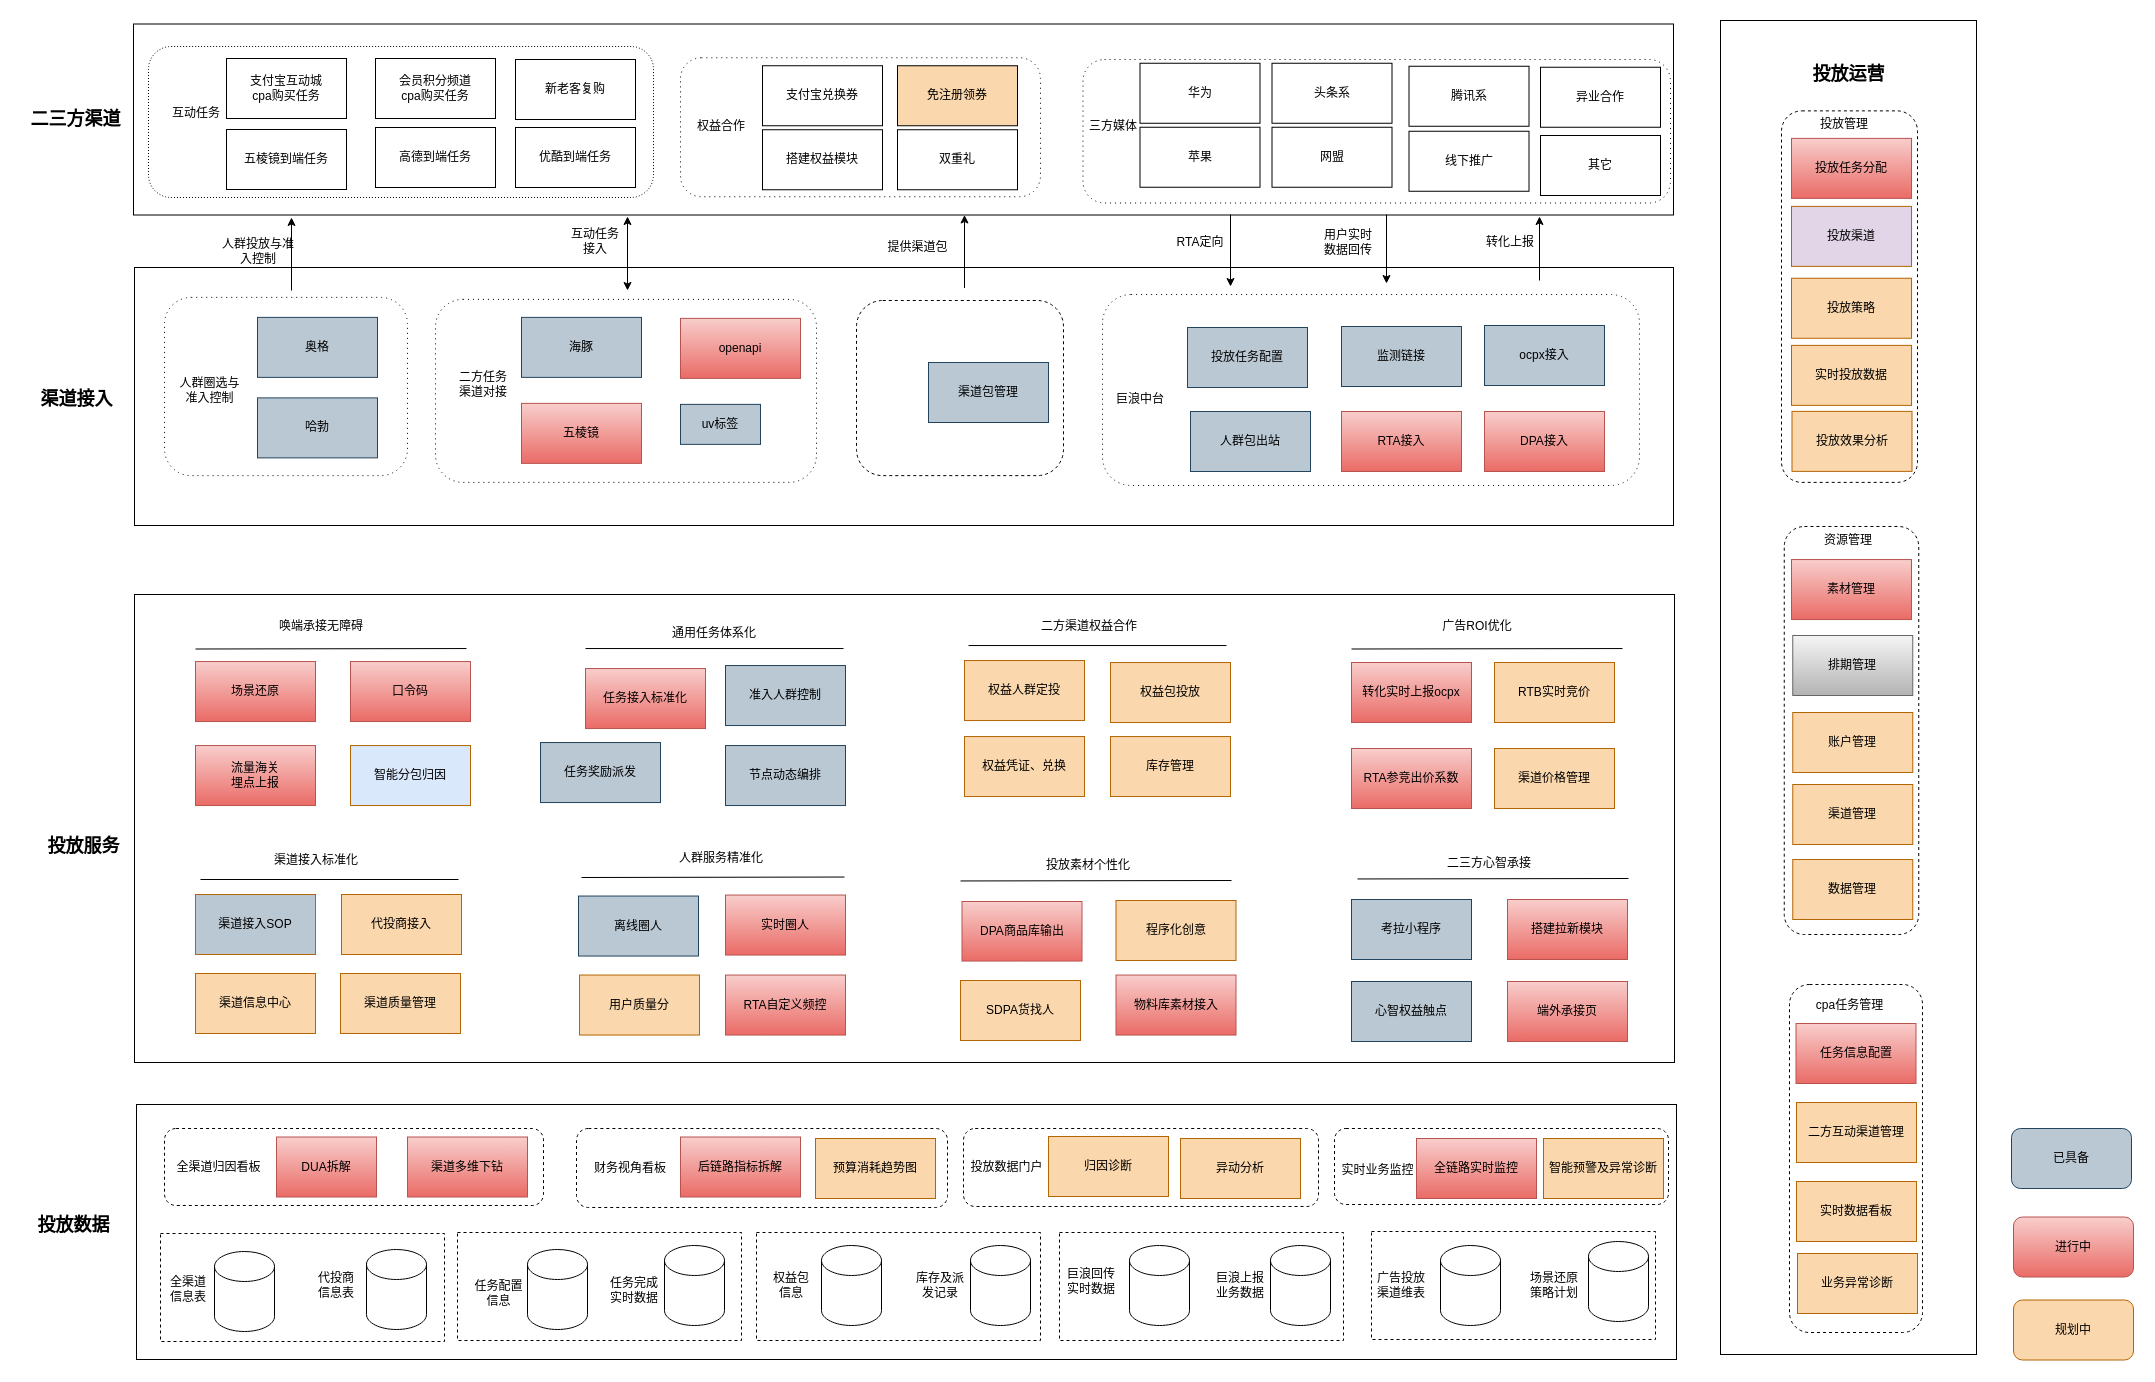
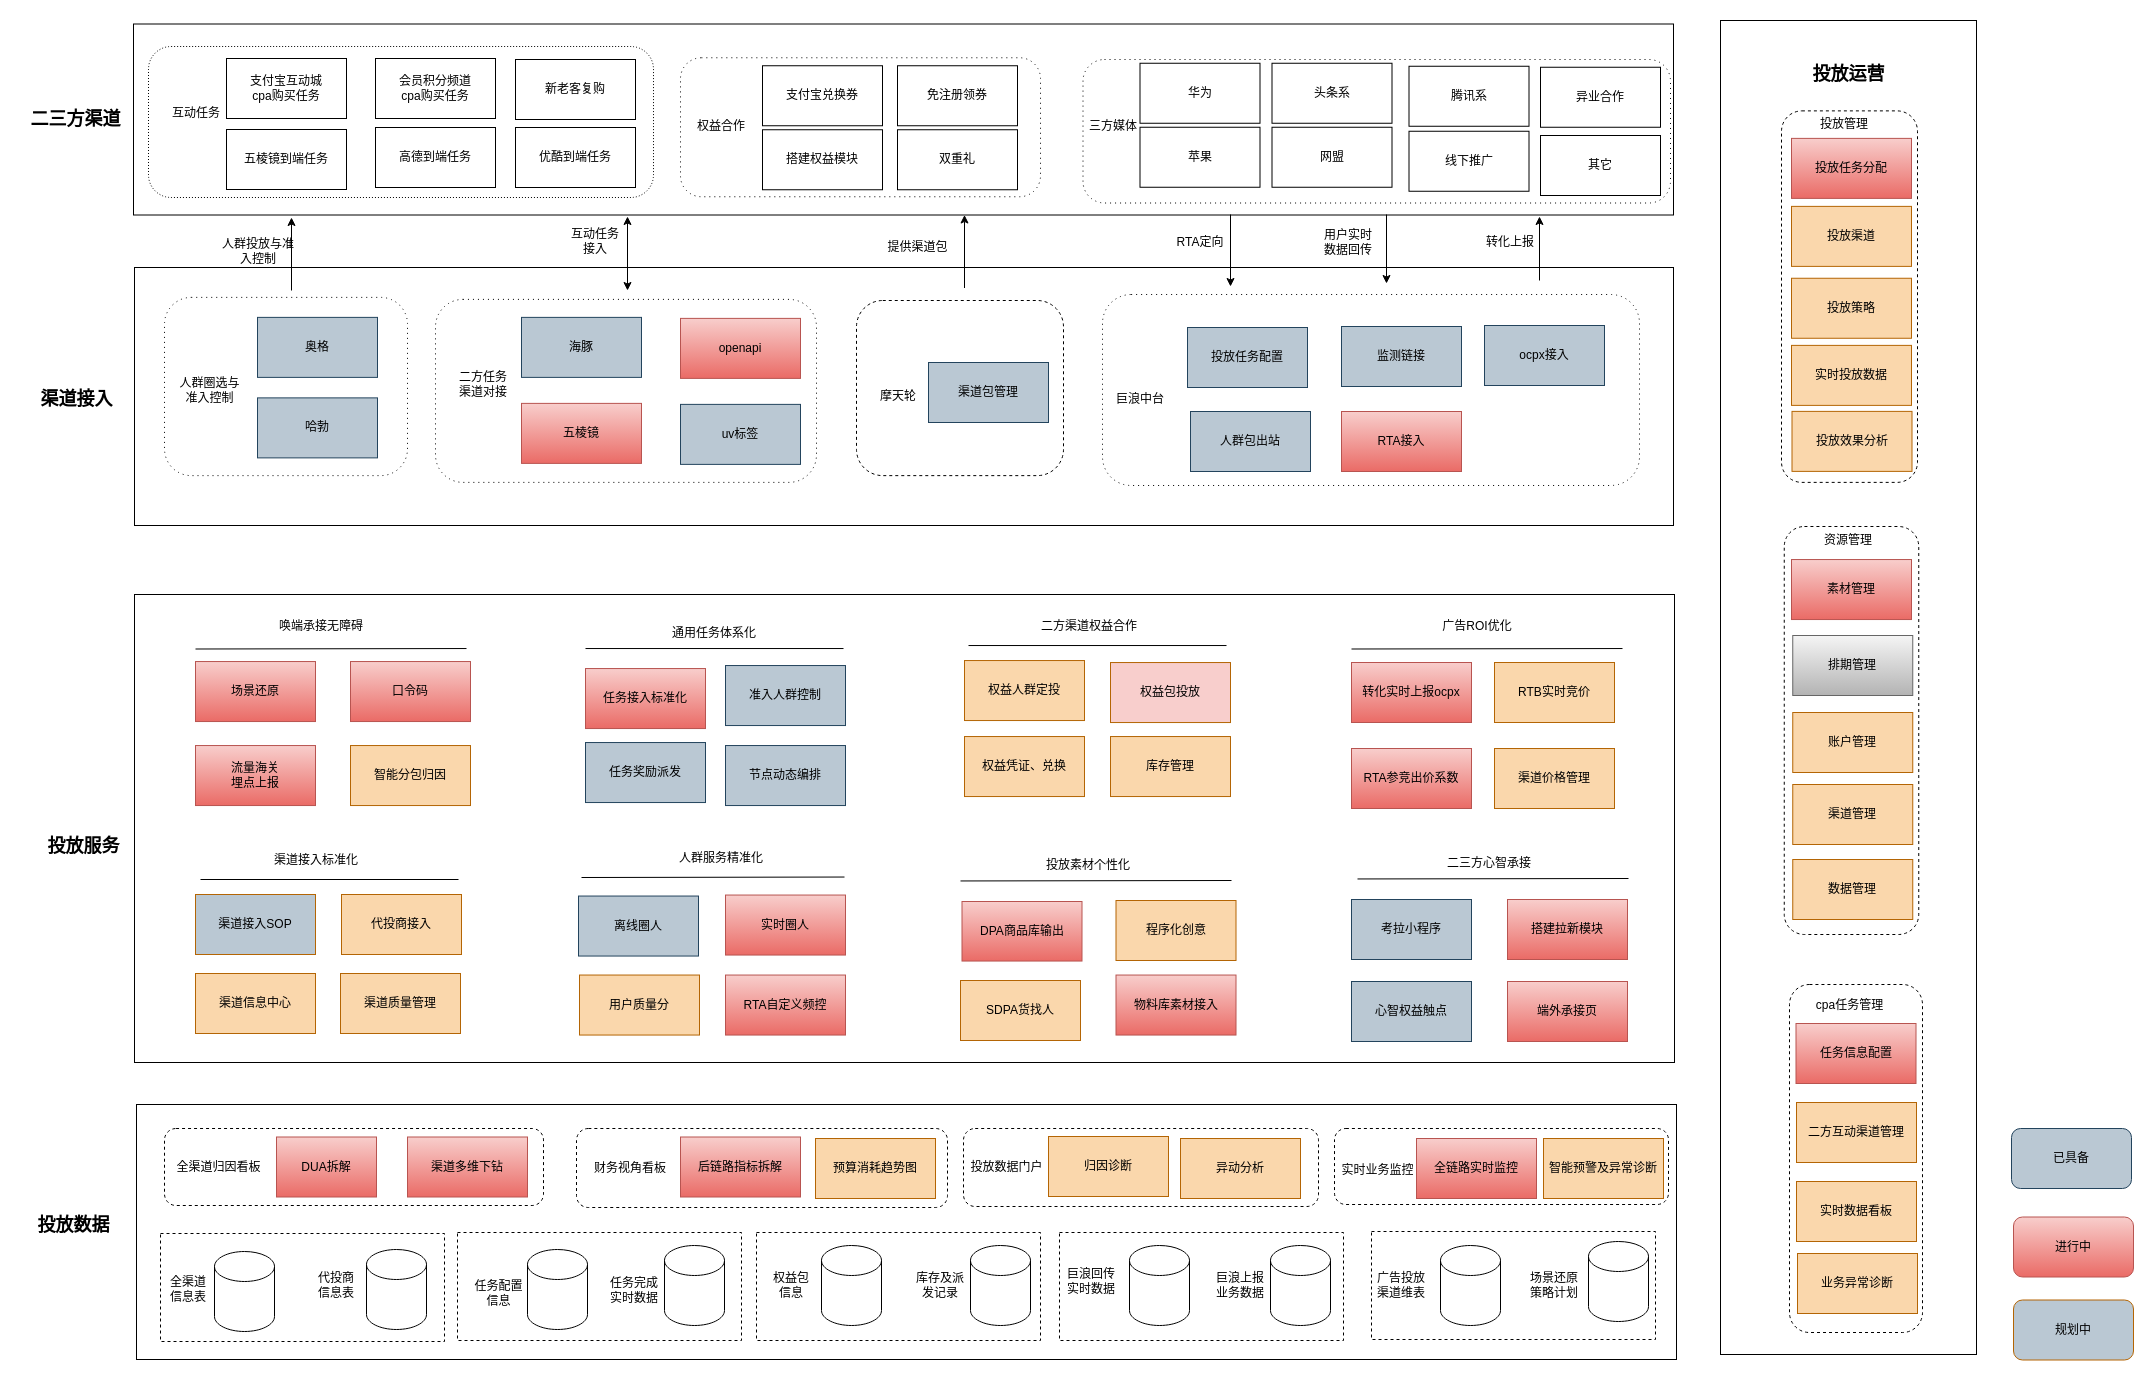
(958, 96) -> (958, 96)
(1852, 236) -> (1852, 236)
none -> (899, 397)
(721, 424) -> (741, 434)
(1545, 442) -> none
(1171, 693) -> (1171, 693)
(601, 773) -> (646, 773)
(411, 776) -> (411, 776)
(2074, 1330) -> (2074, 1330)
